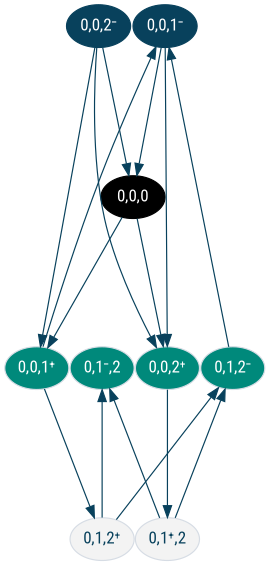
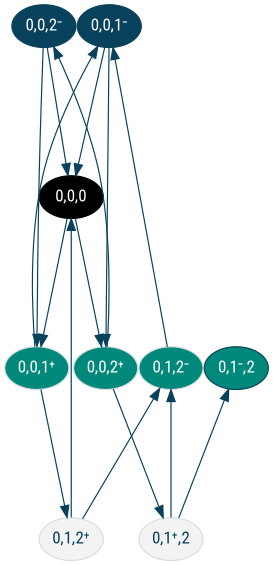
(102, 204) -> (100, 177)
(102, 368) -> (236, 368)
(102, 460) -> (71, 374)
